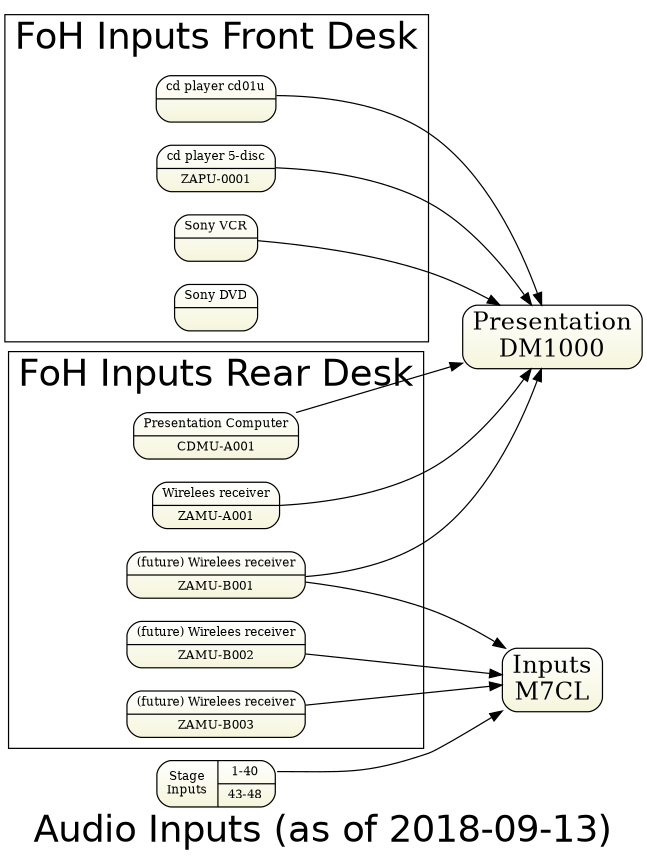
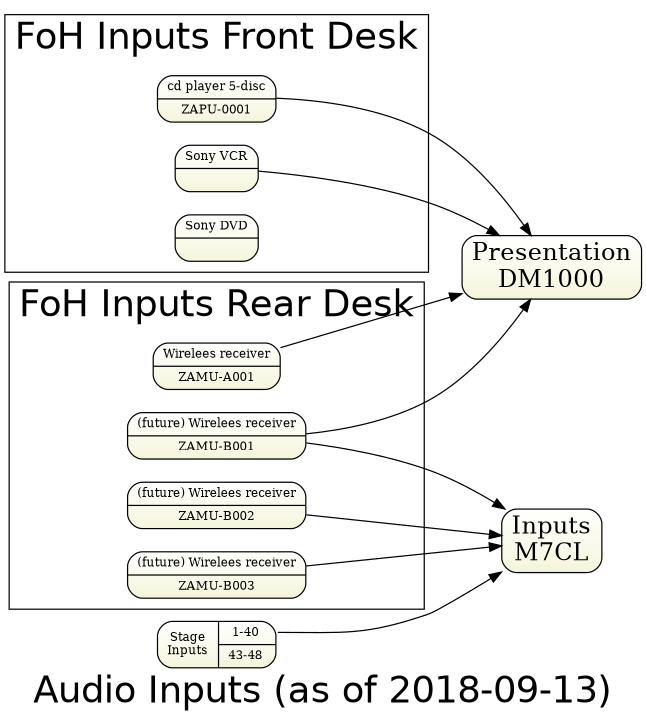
(216, 99) -> none
(216, 436) -> none
